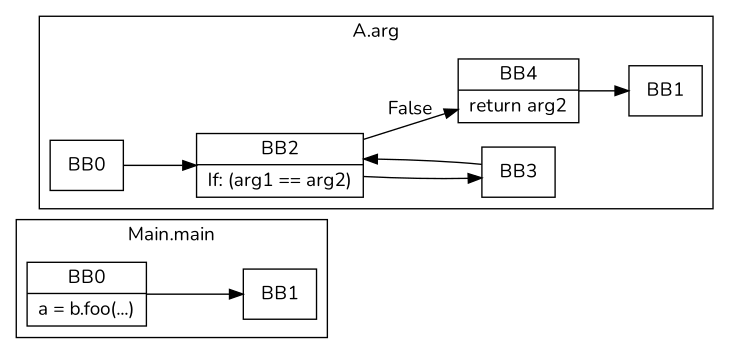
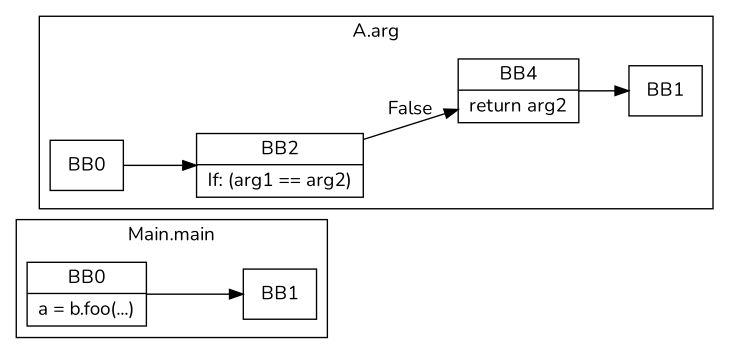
(518, 172) -> none
